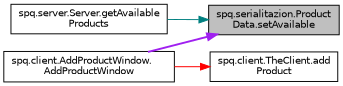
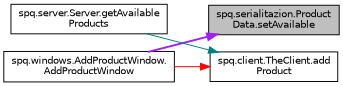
(183, 20) -> (171, 40)
(89, 67) -> (89, 67)
